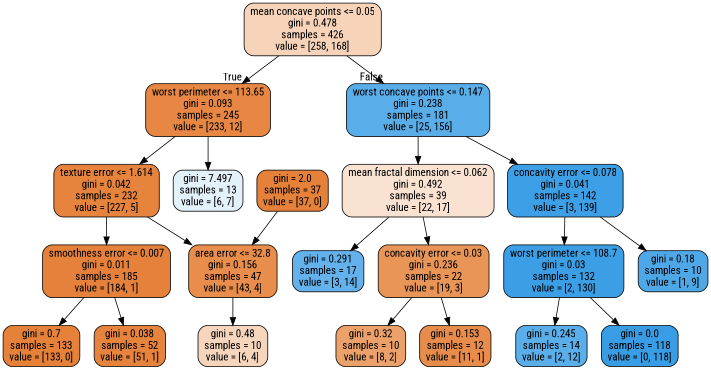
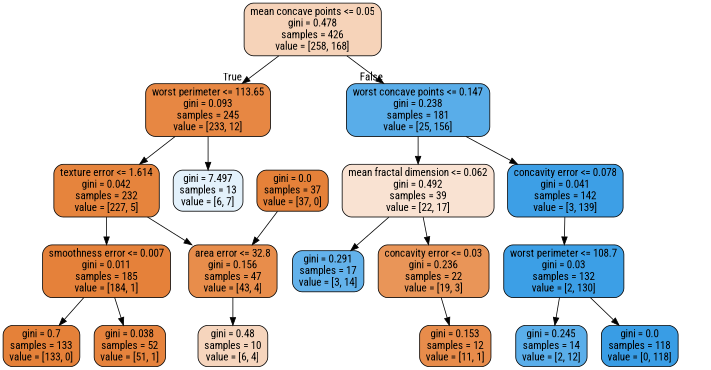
(293, 191) -> (293, 191)
(673, 271) -> none
(371, 346) -> none
